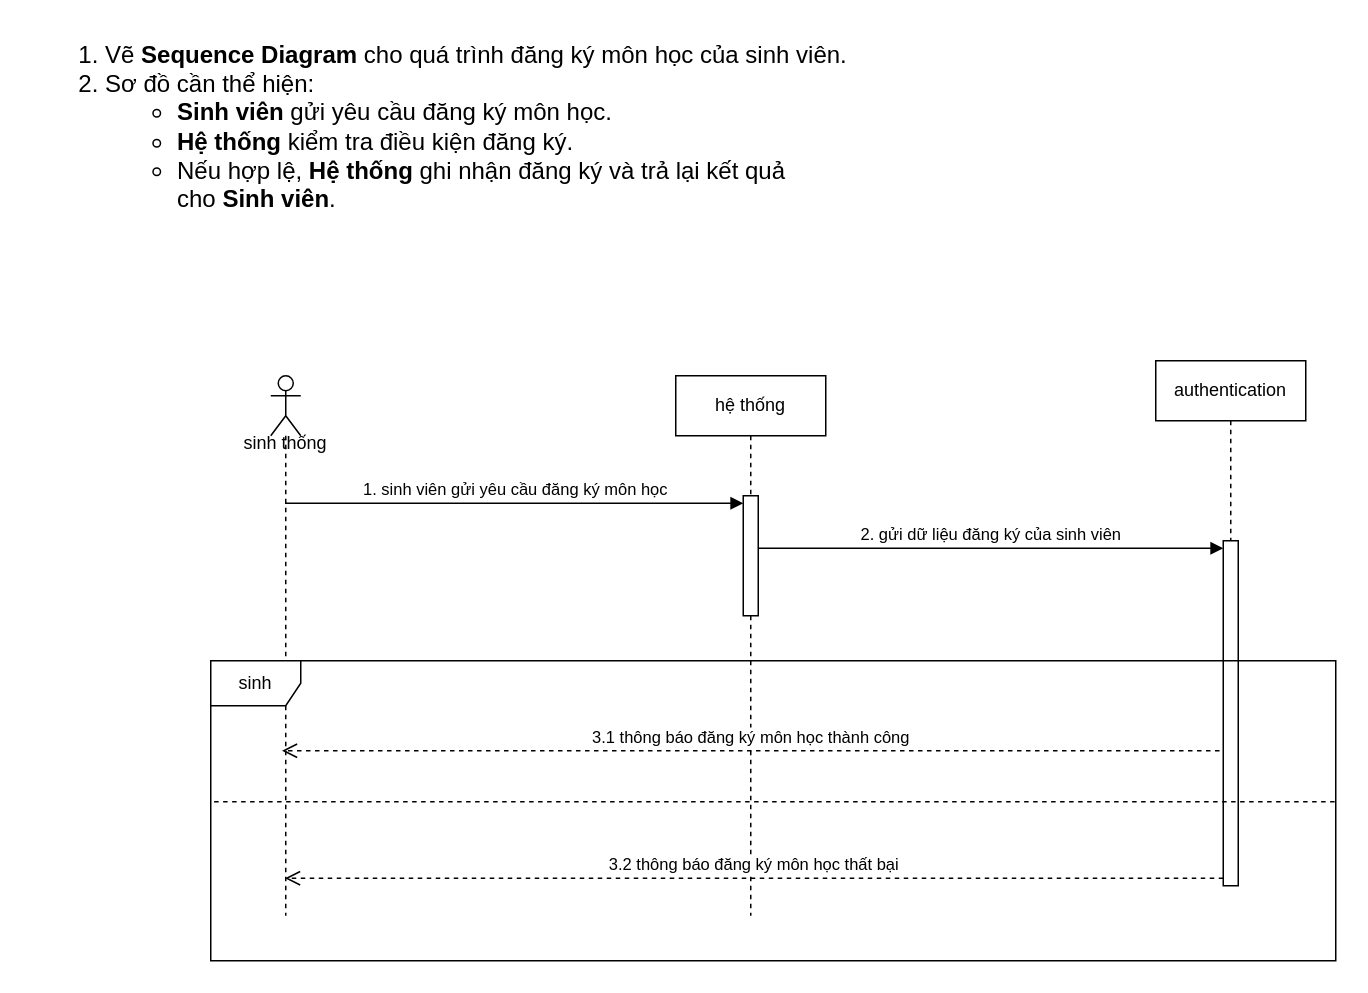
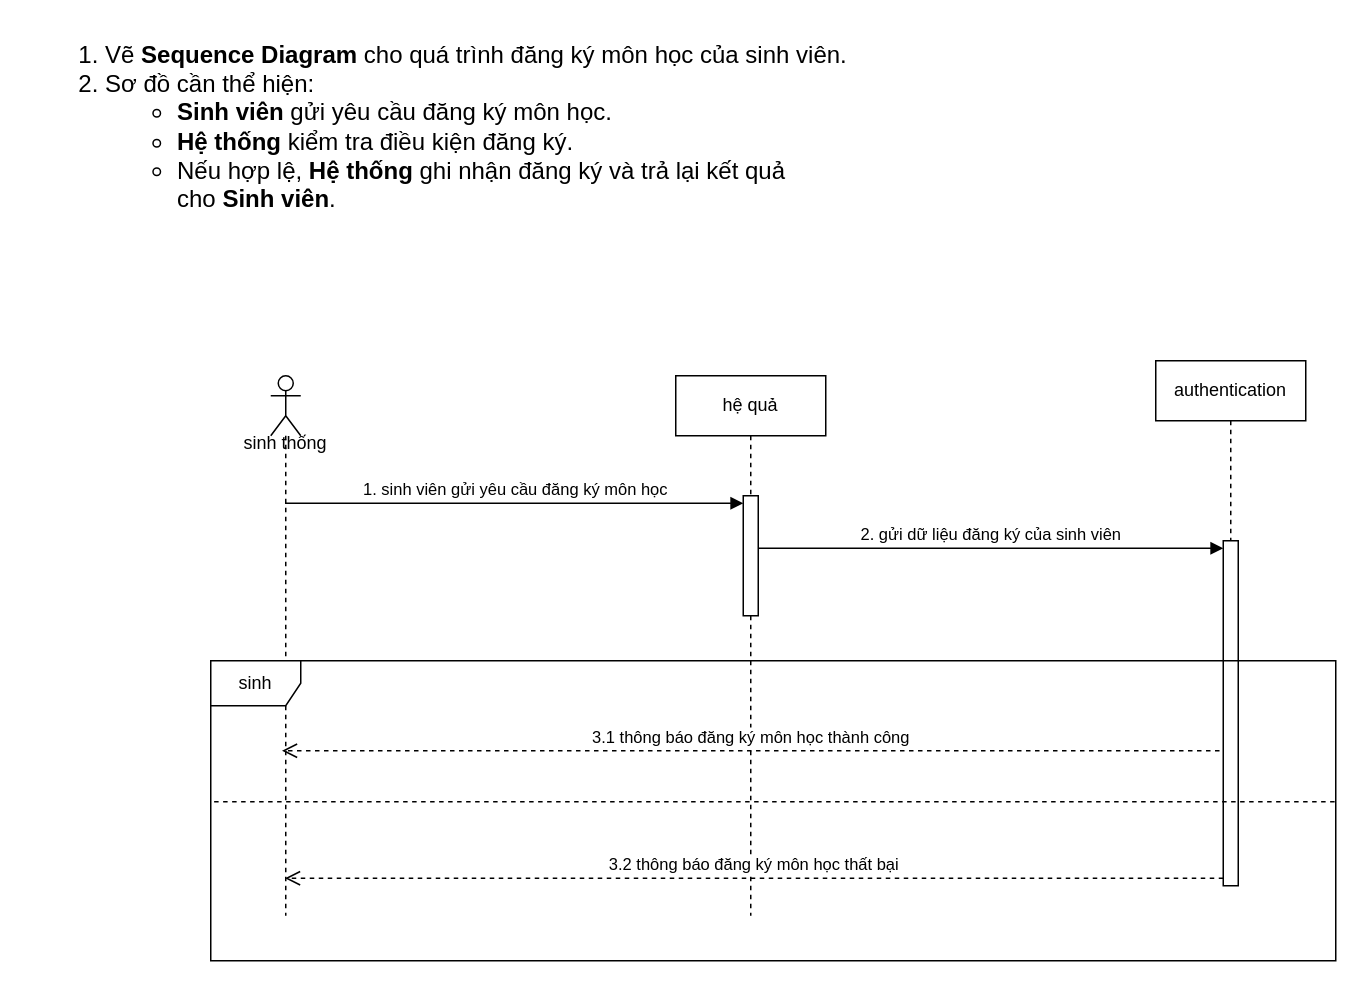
(751, 406) -> (751, 406)
